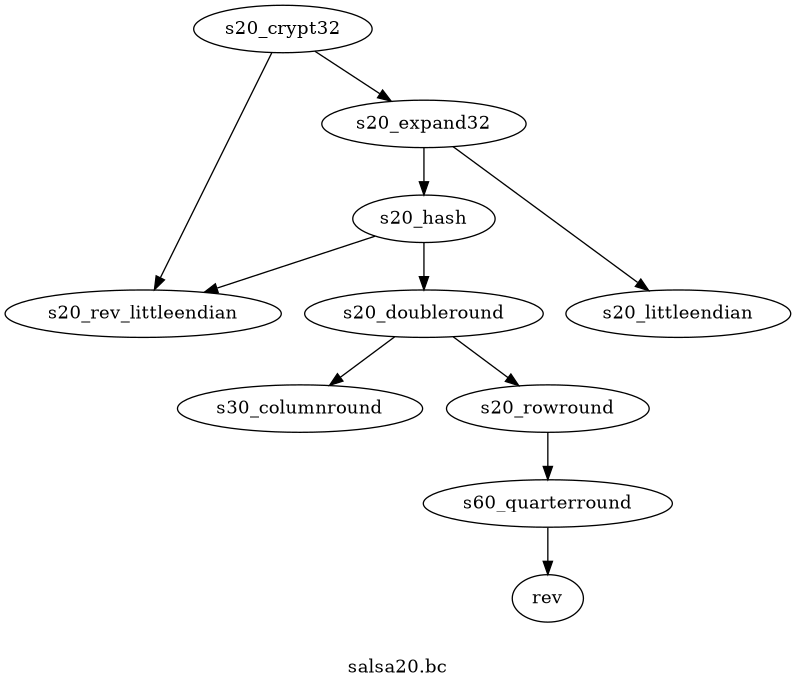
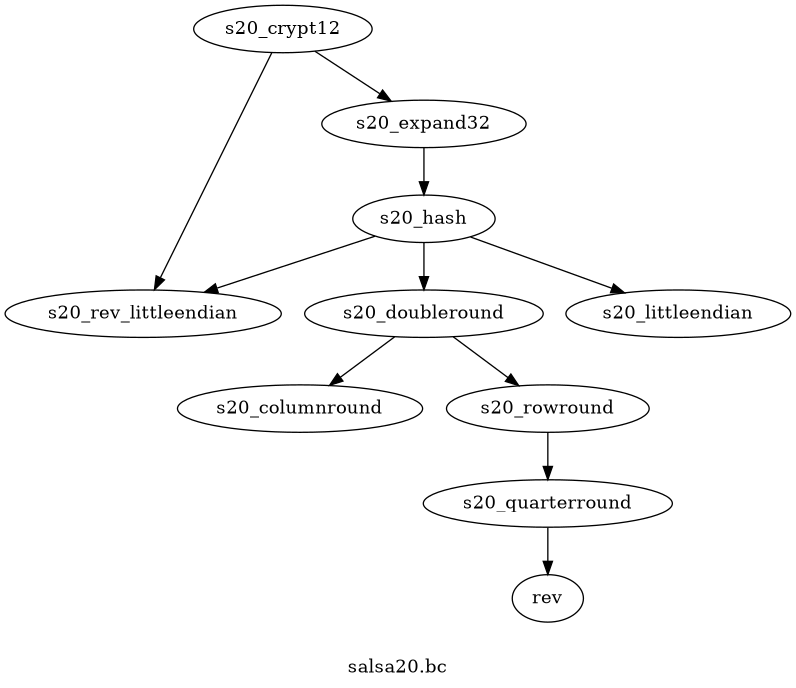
(283, 29) -> (283, 29)
(545, 215) -> (541, 263)
(300, 409) -> (300, 409)
(548, 503) -> (548, 503)
